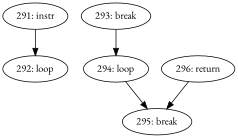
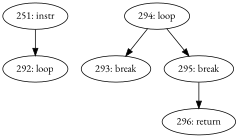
(35, 16) -> (35, 16)
(116, 39) -> (139, 39)
(180, 92) -> (199, 92)
